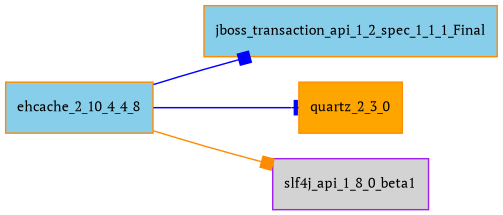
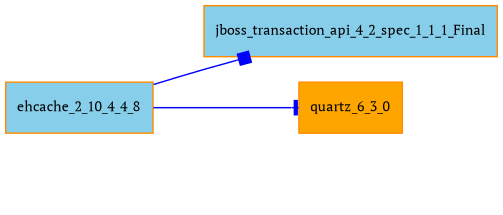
(351, 31) -> (351, 31)
(351, 108) -> (351, 108)
(351, 184) -> none
